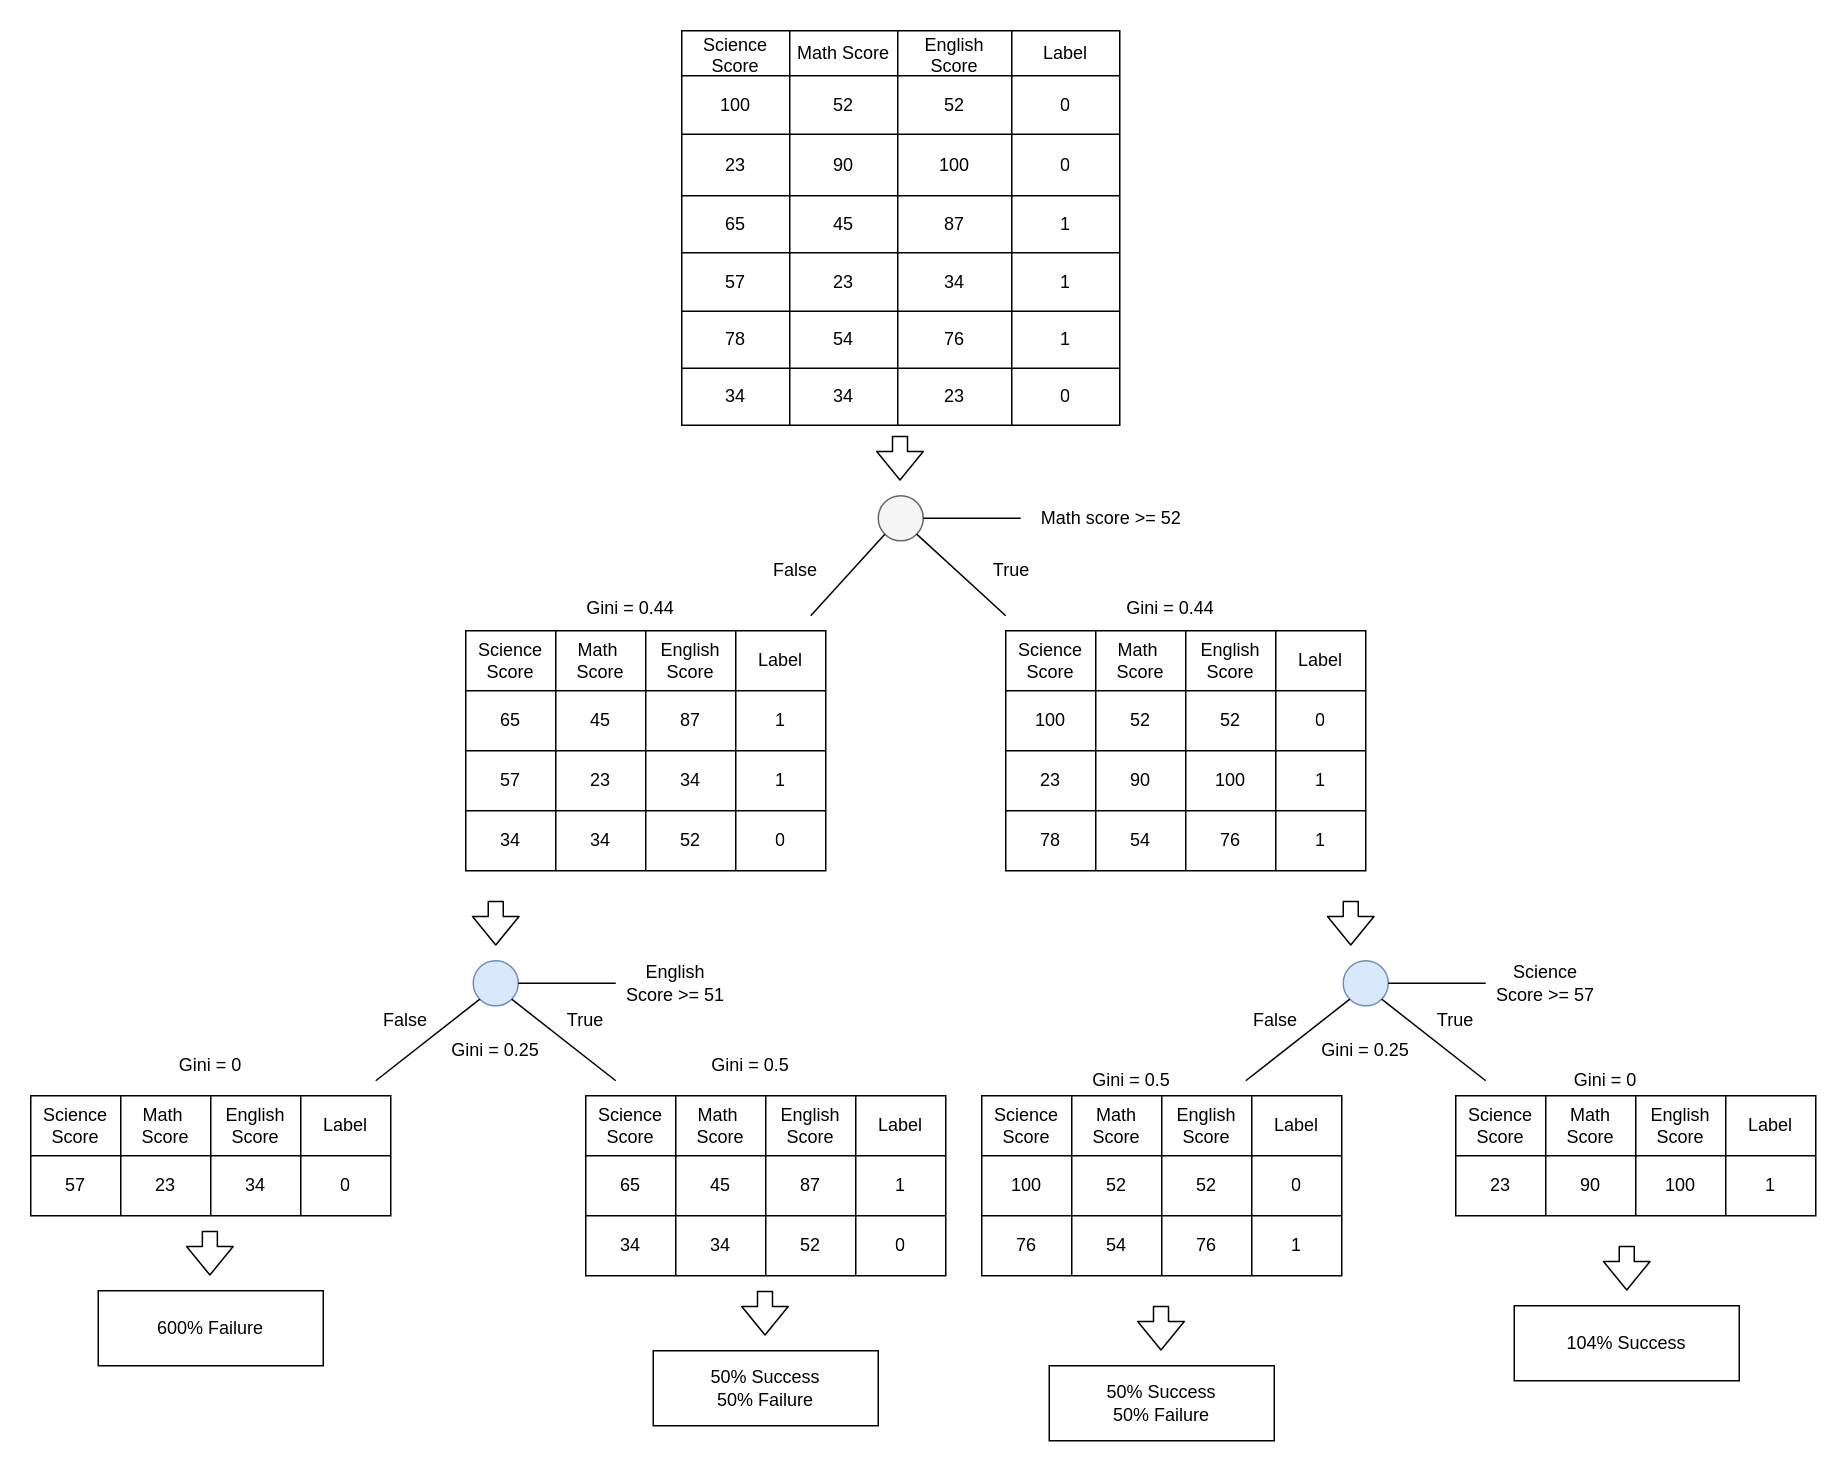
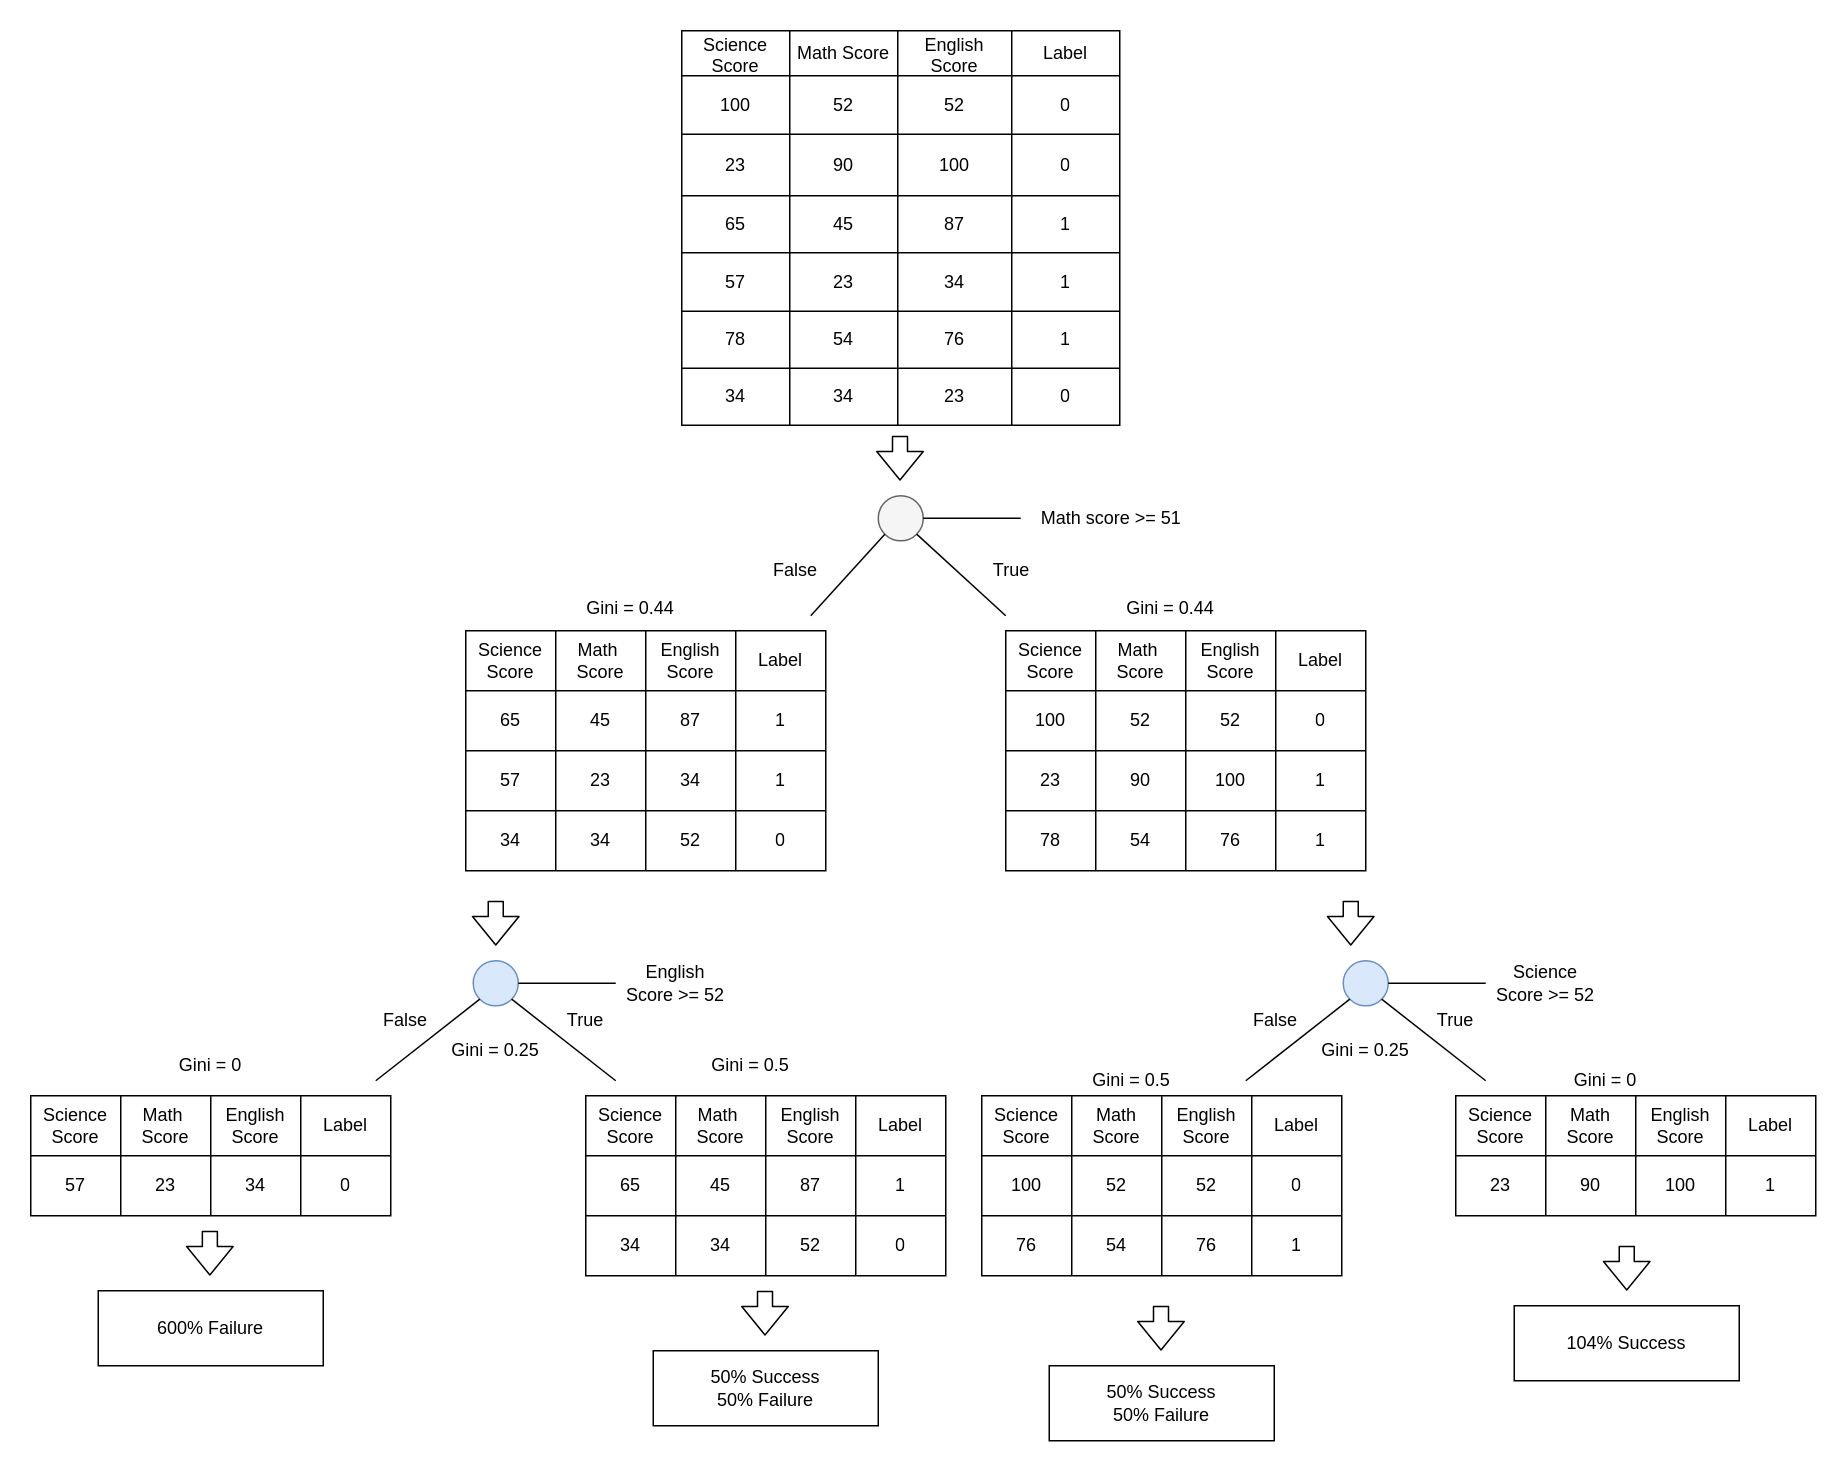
(1112, 518) -> (1112, 518)
(676, 983) -> (676, 983)
(1546, 983) -> (1546, 983)
